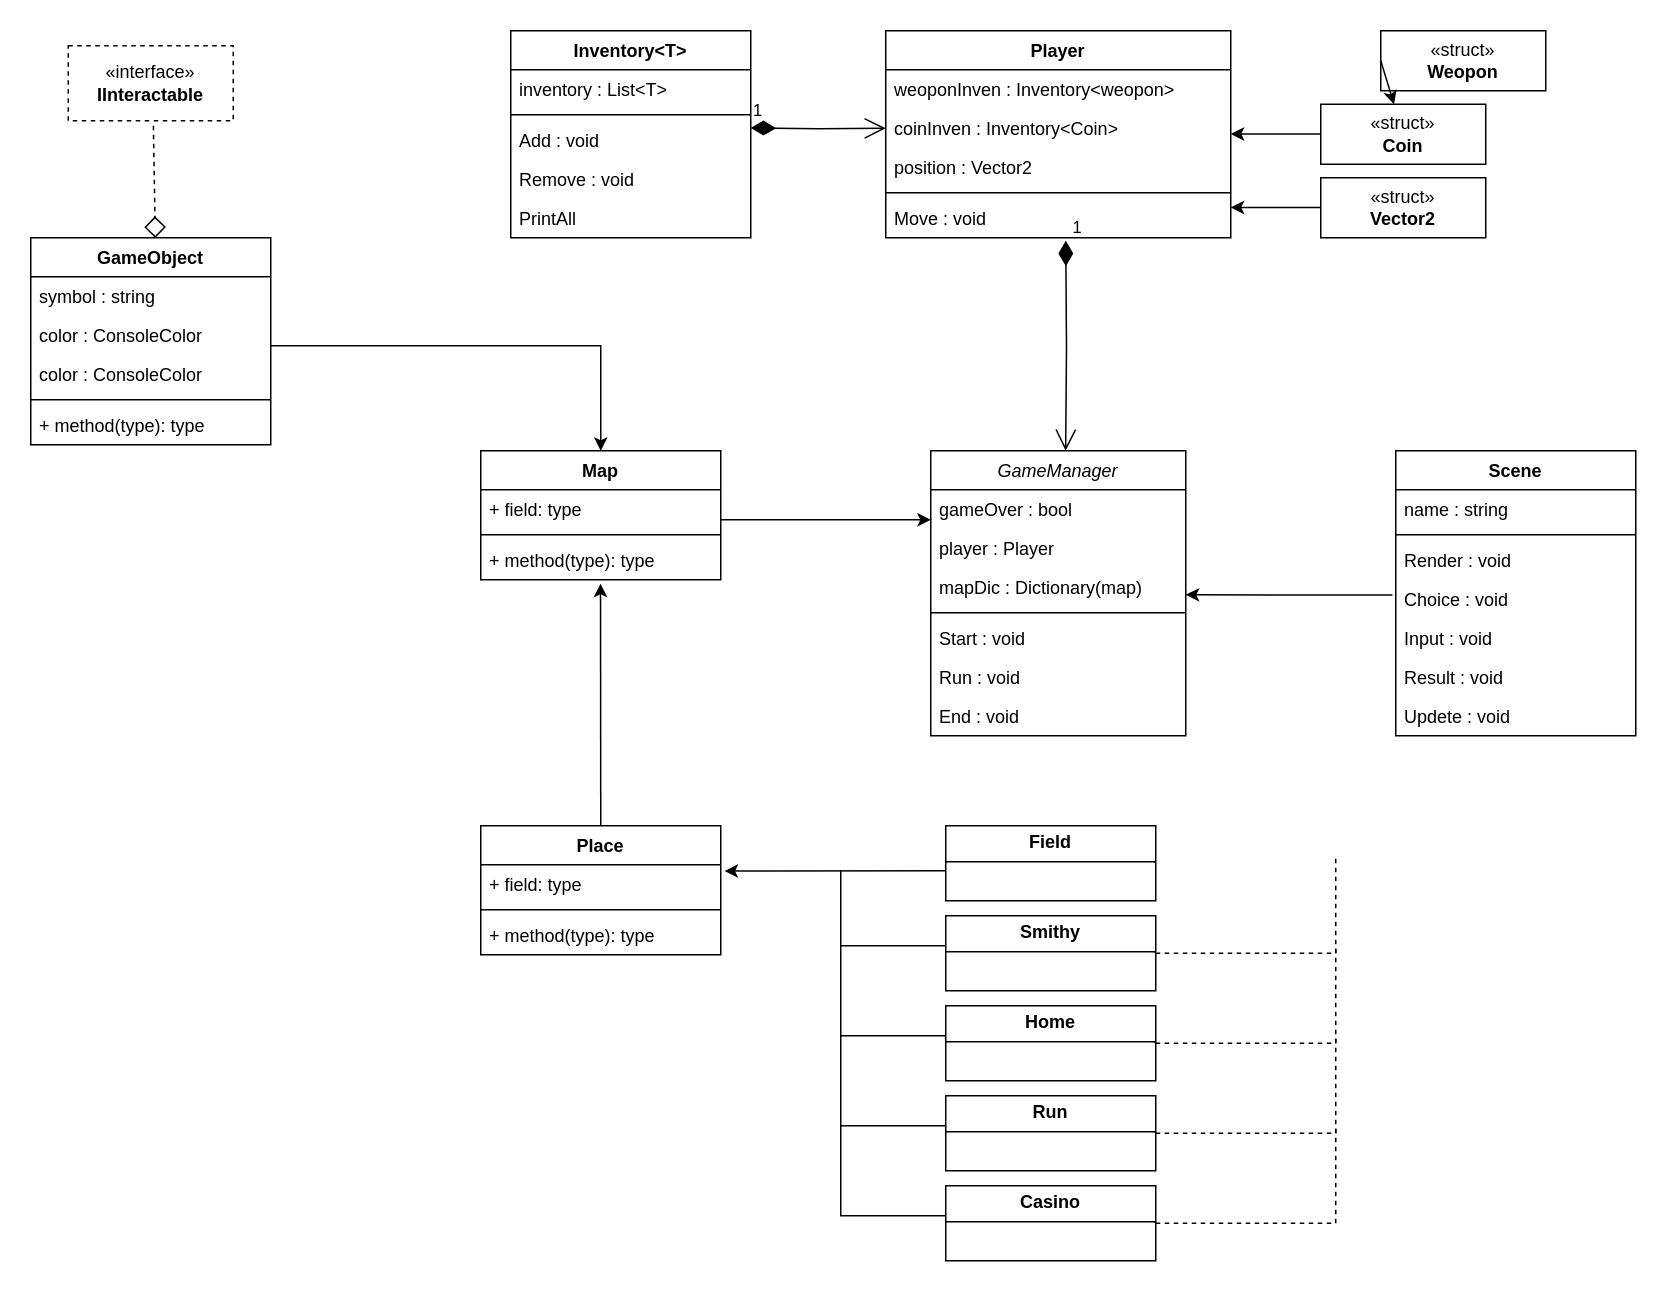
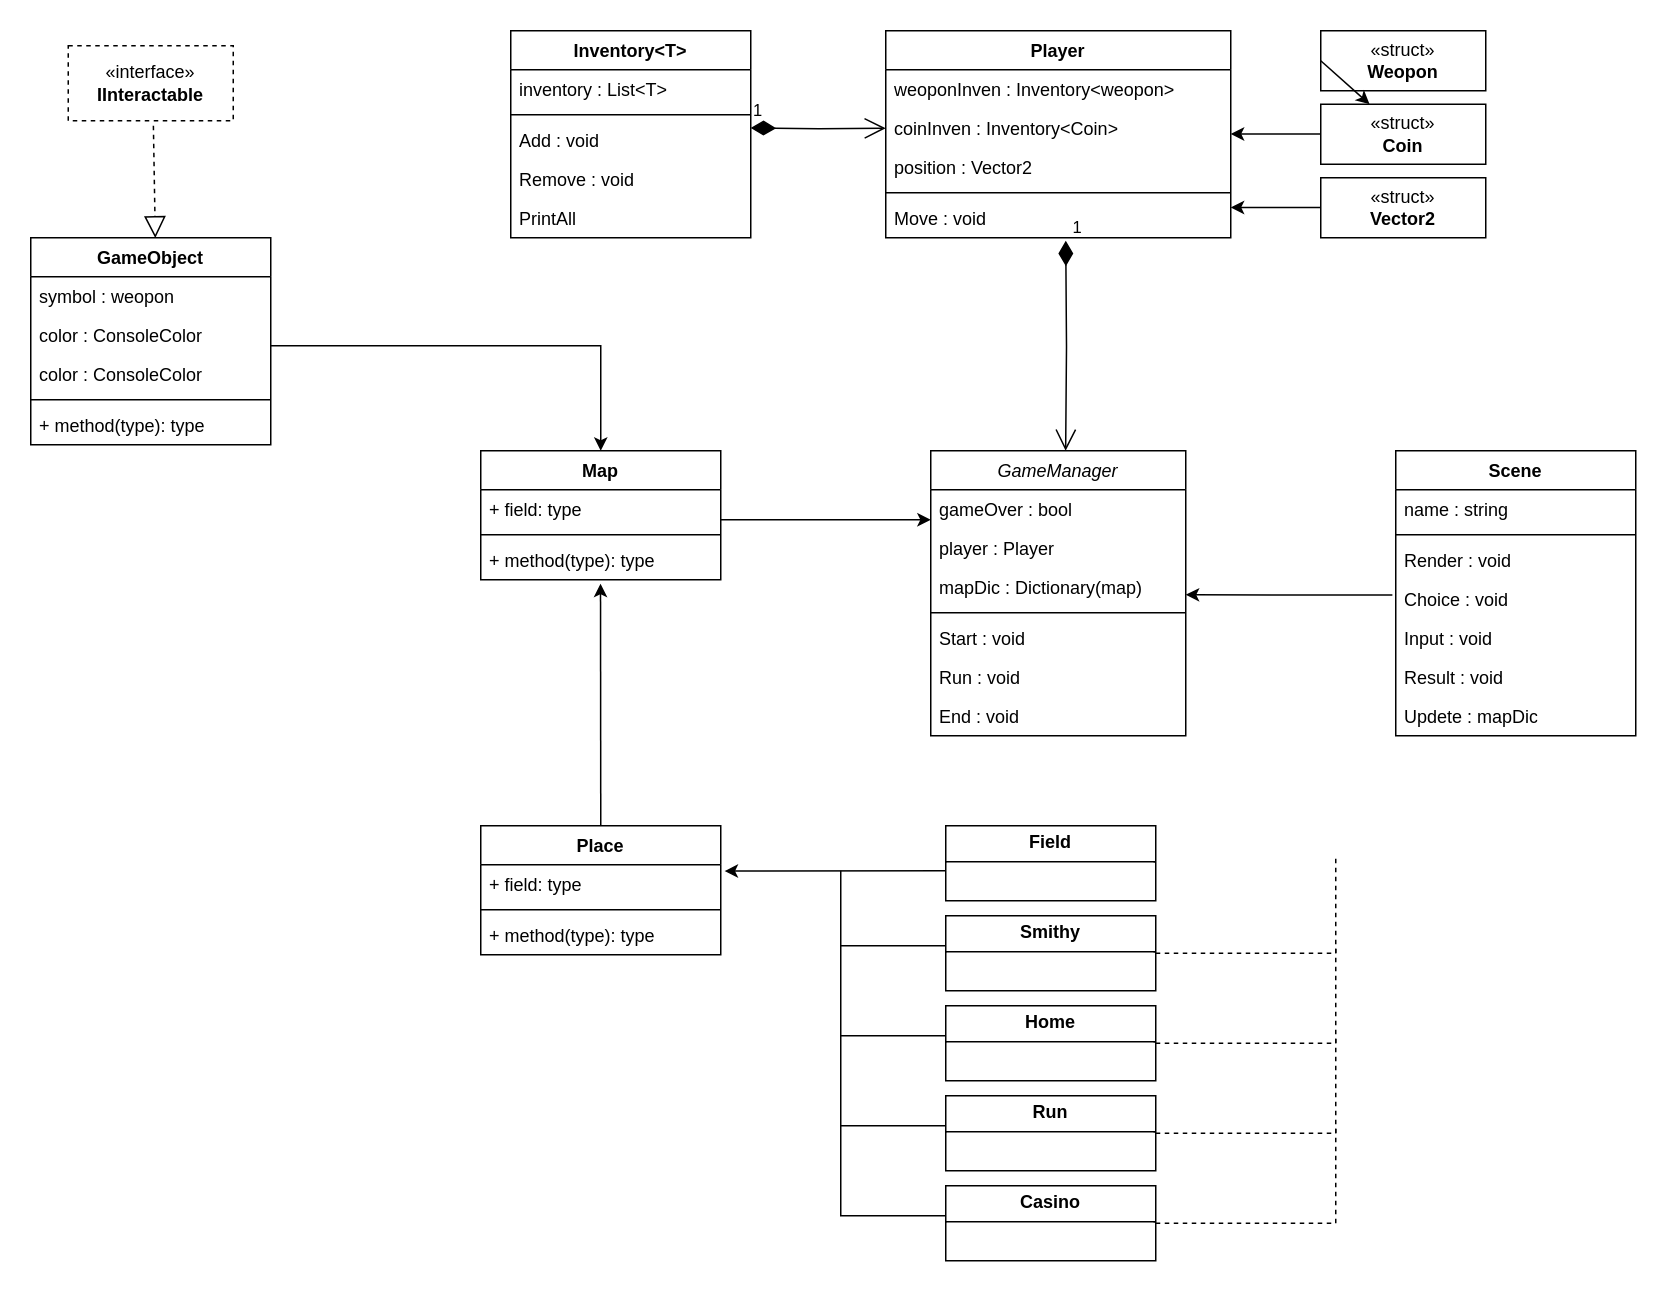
(1463, 61) -> (1403, 61)
(155, 215) -> (155, 215)
(104, 298) -> (106, 298)
(1461, 718) -> (1471, 718)
